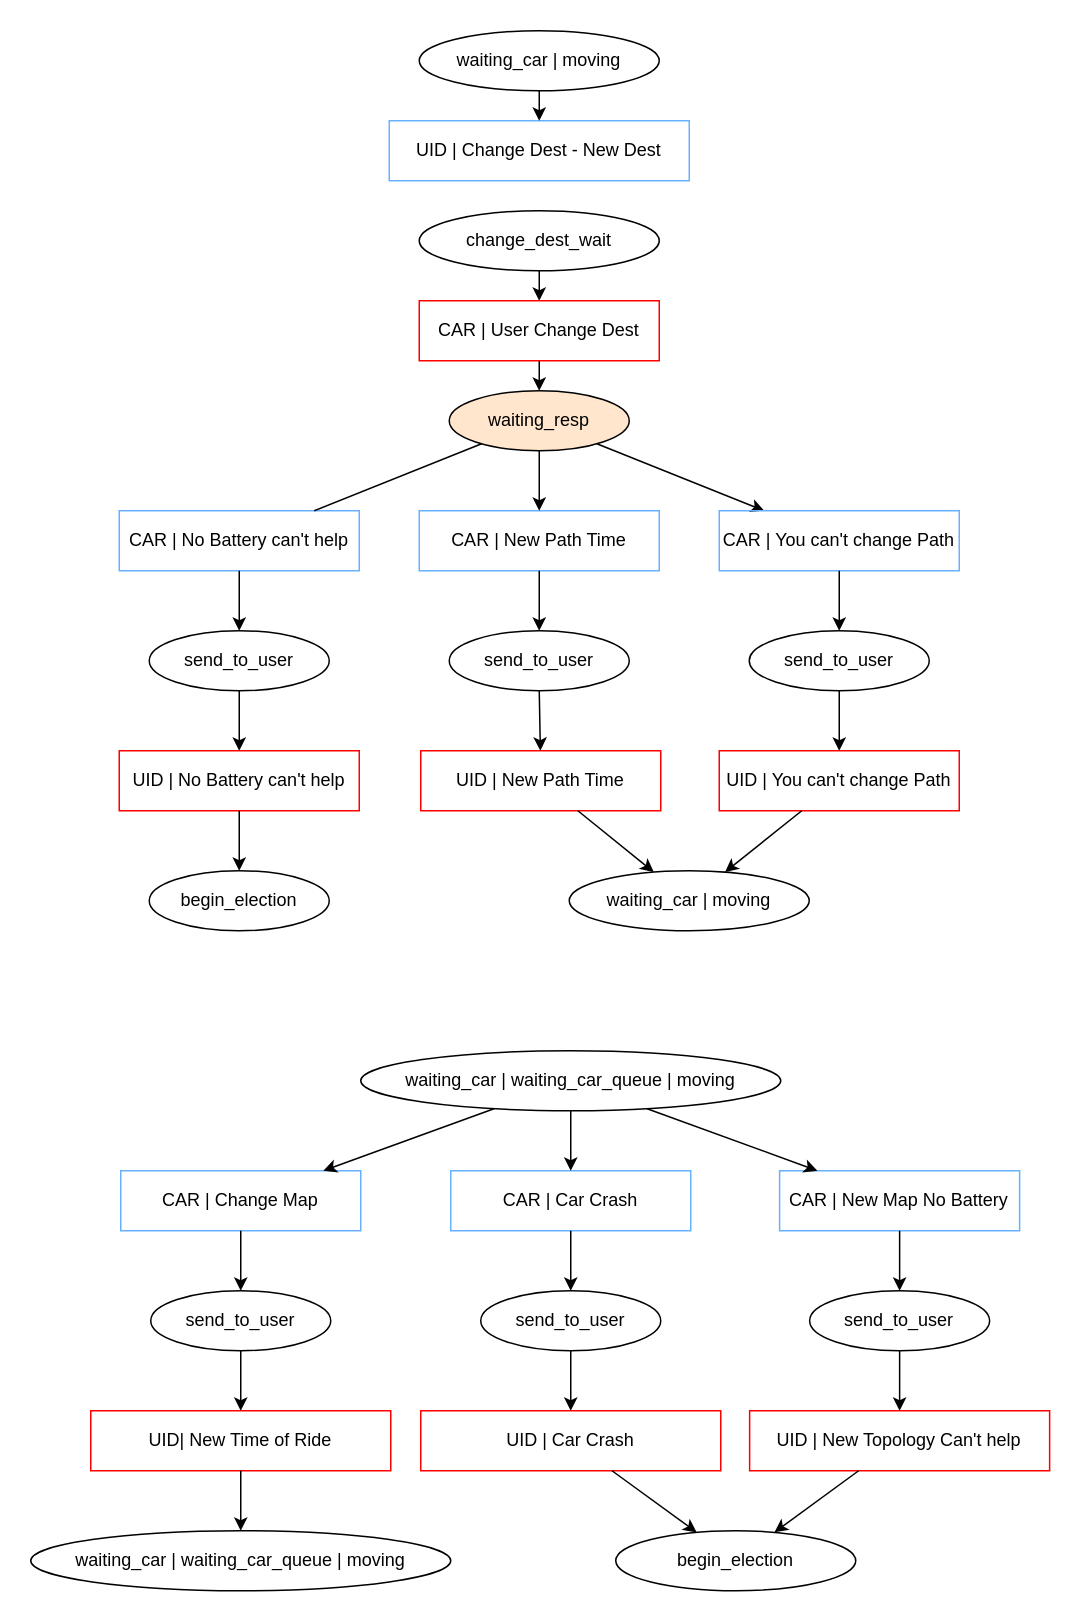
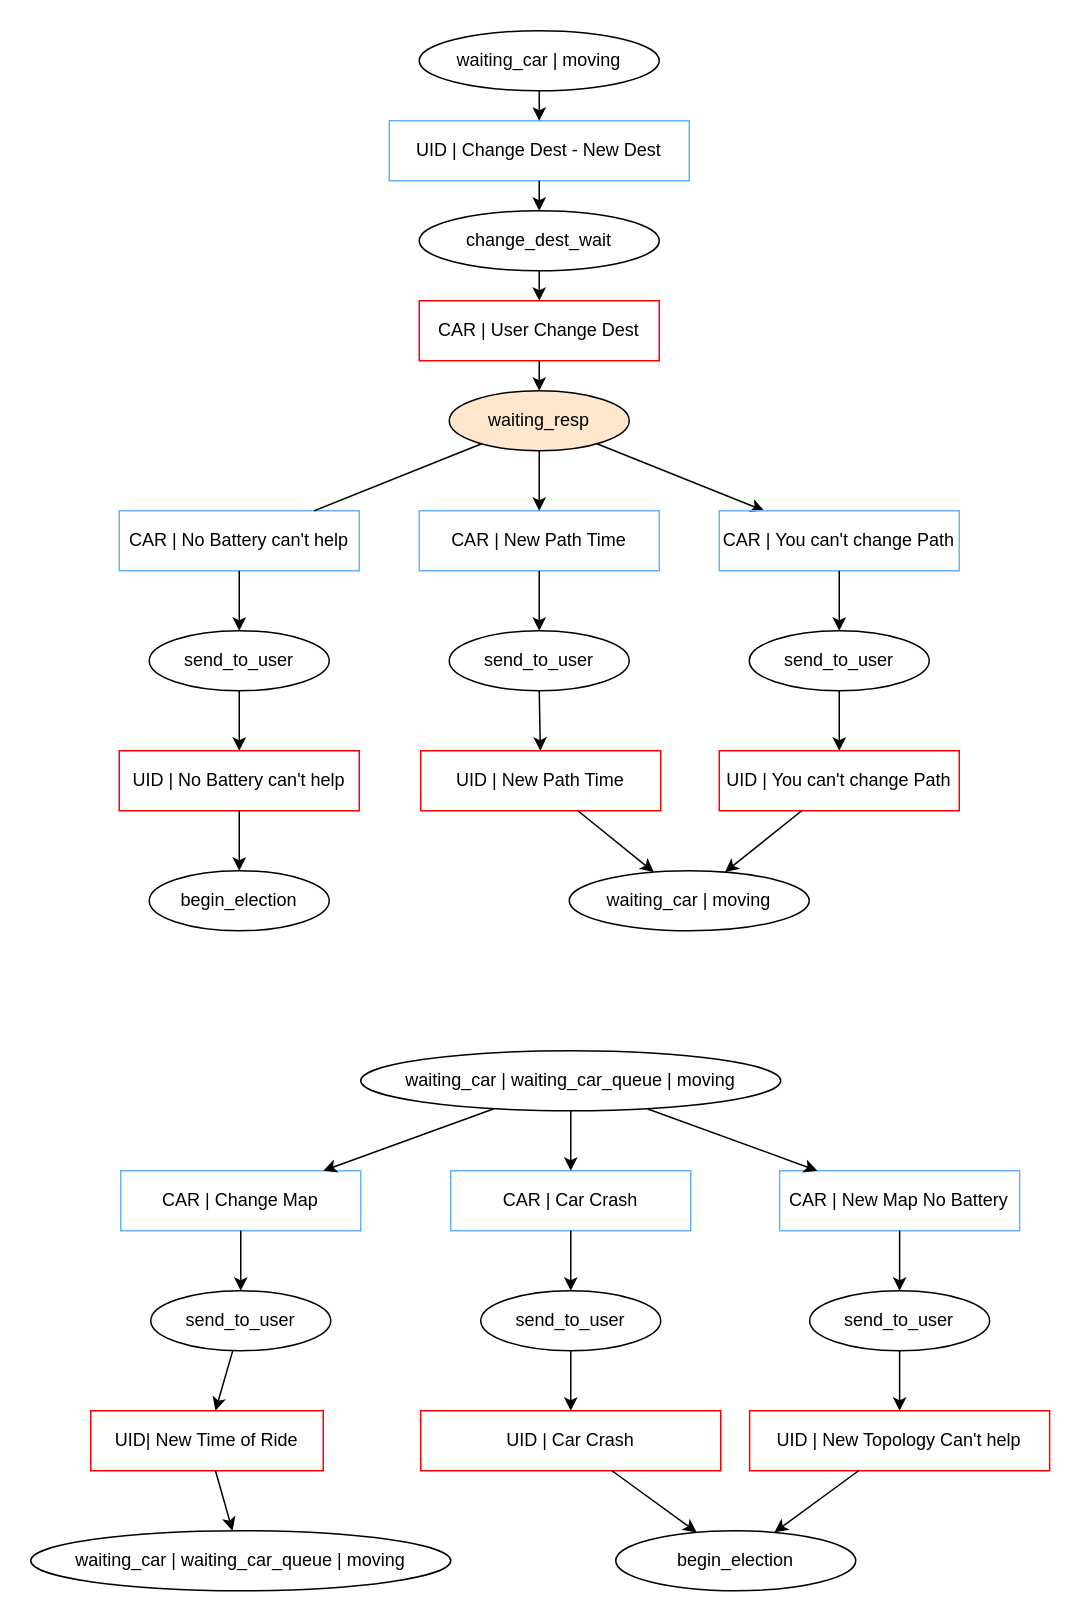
none -> (539, 191)
(241, 1441) -> (207, 1441)
